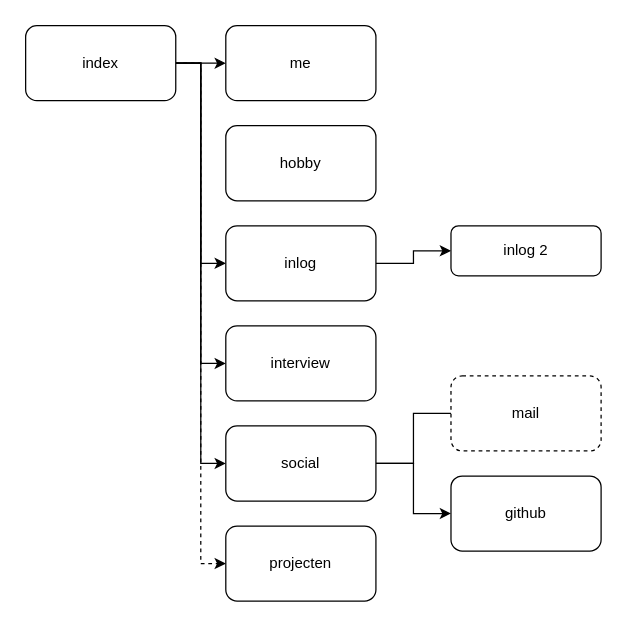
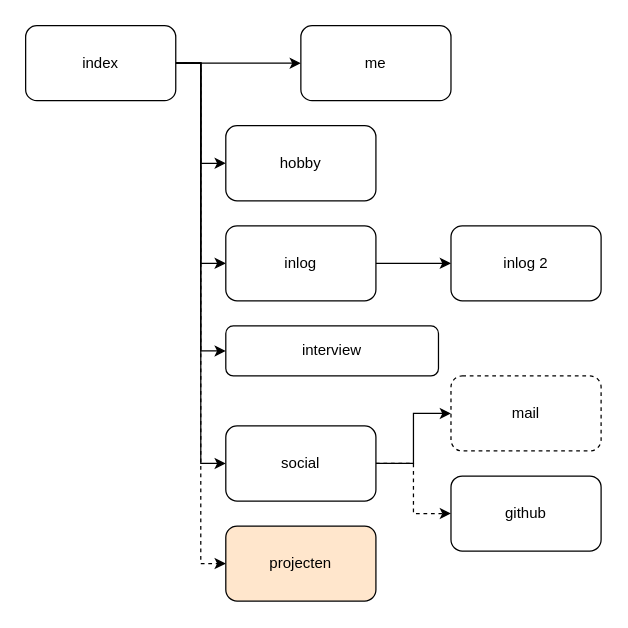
(301, 63) -> (376, 63)
none -> (210, 163)
(526, 251) -> (526, 263)
(301, 363) -> (332, 351)
(445, 413) -> (441, 413)
(413, 502) -> (413, 502)
(301, 563) -> (301, 563)
